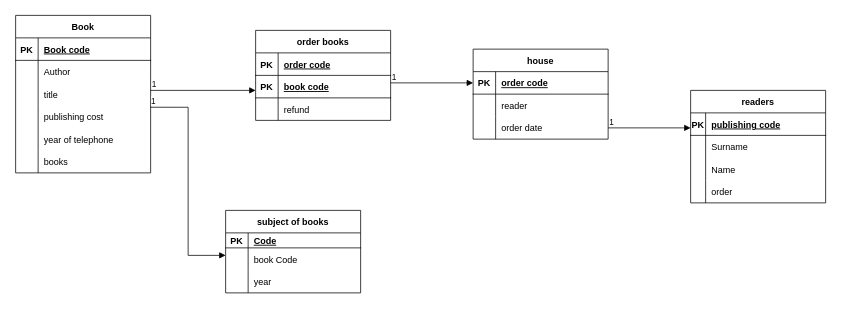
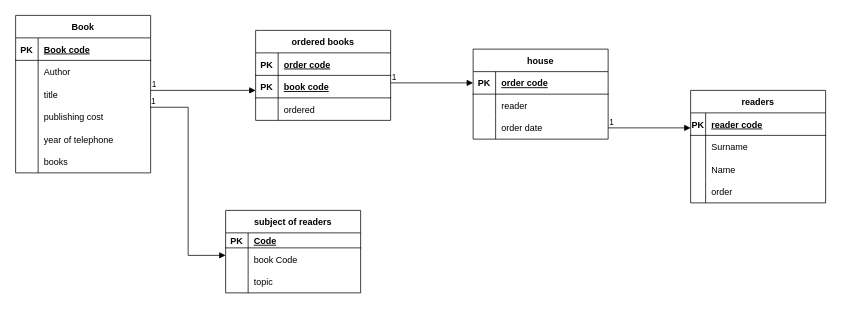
(323, 42) -> (323, 42)
(299, 110) -> (301, 110)
(744, 125) -> (738, 125)
(293, 222) -> (293, 222)
(264, 282) -> (265, 282)
